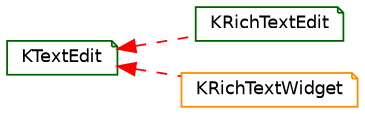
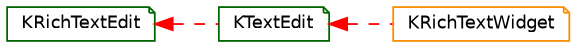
(166, 41) -> (196, 24)
